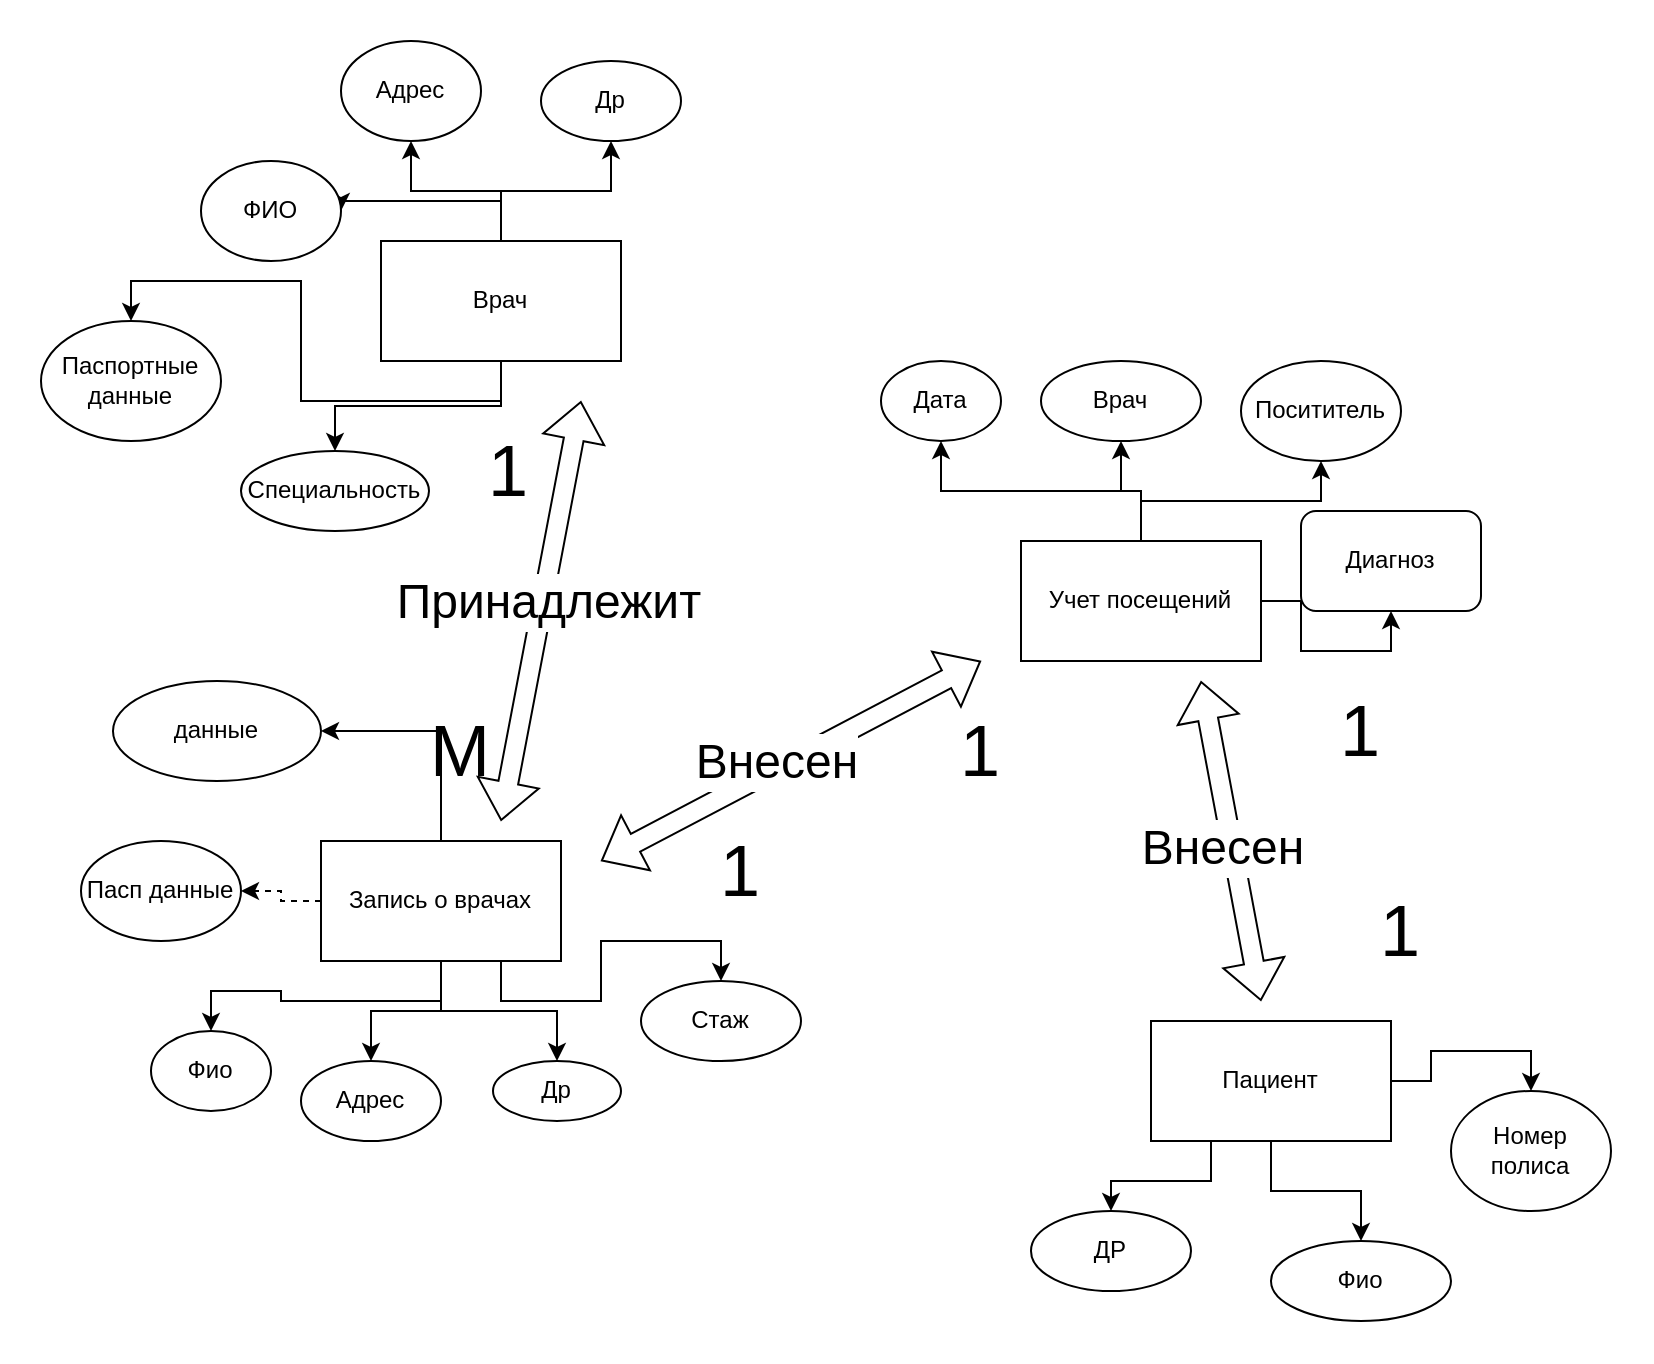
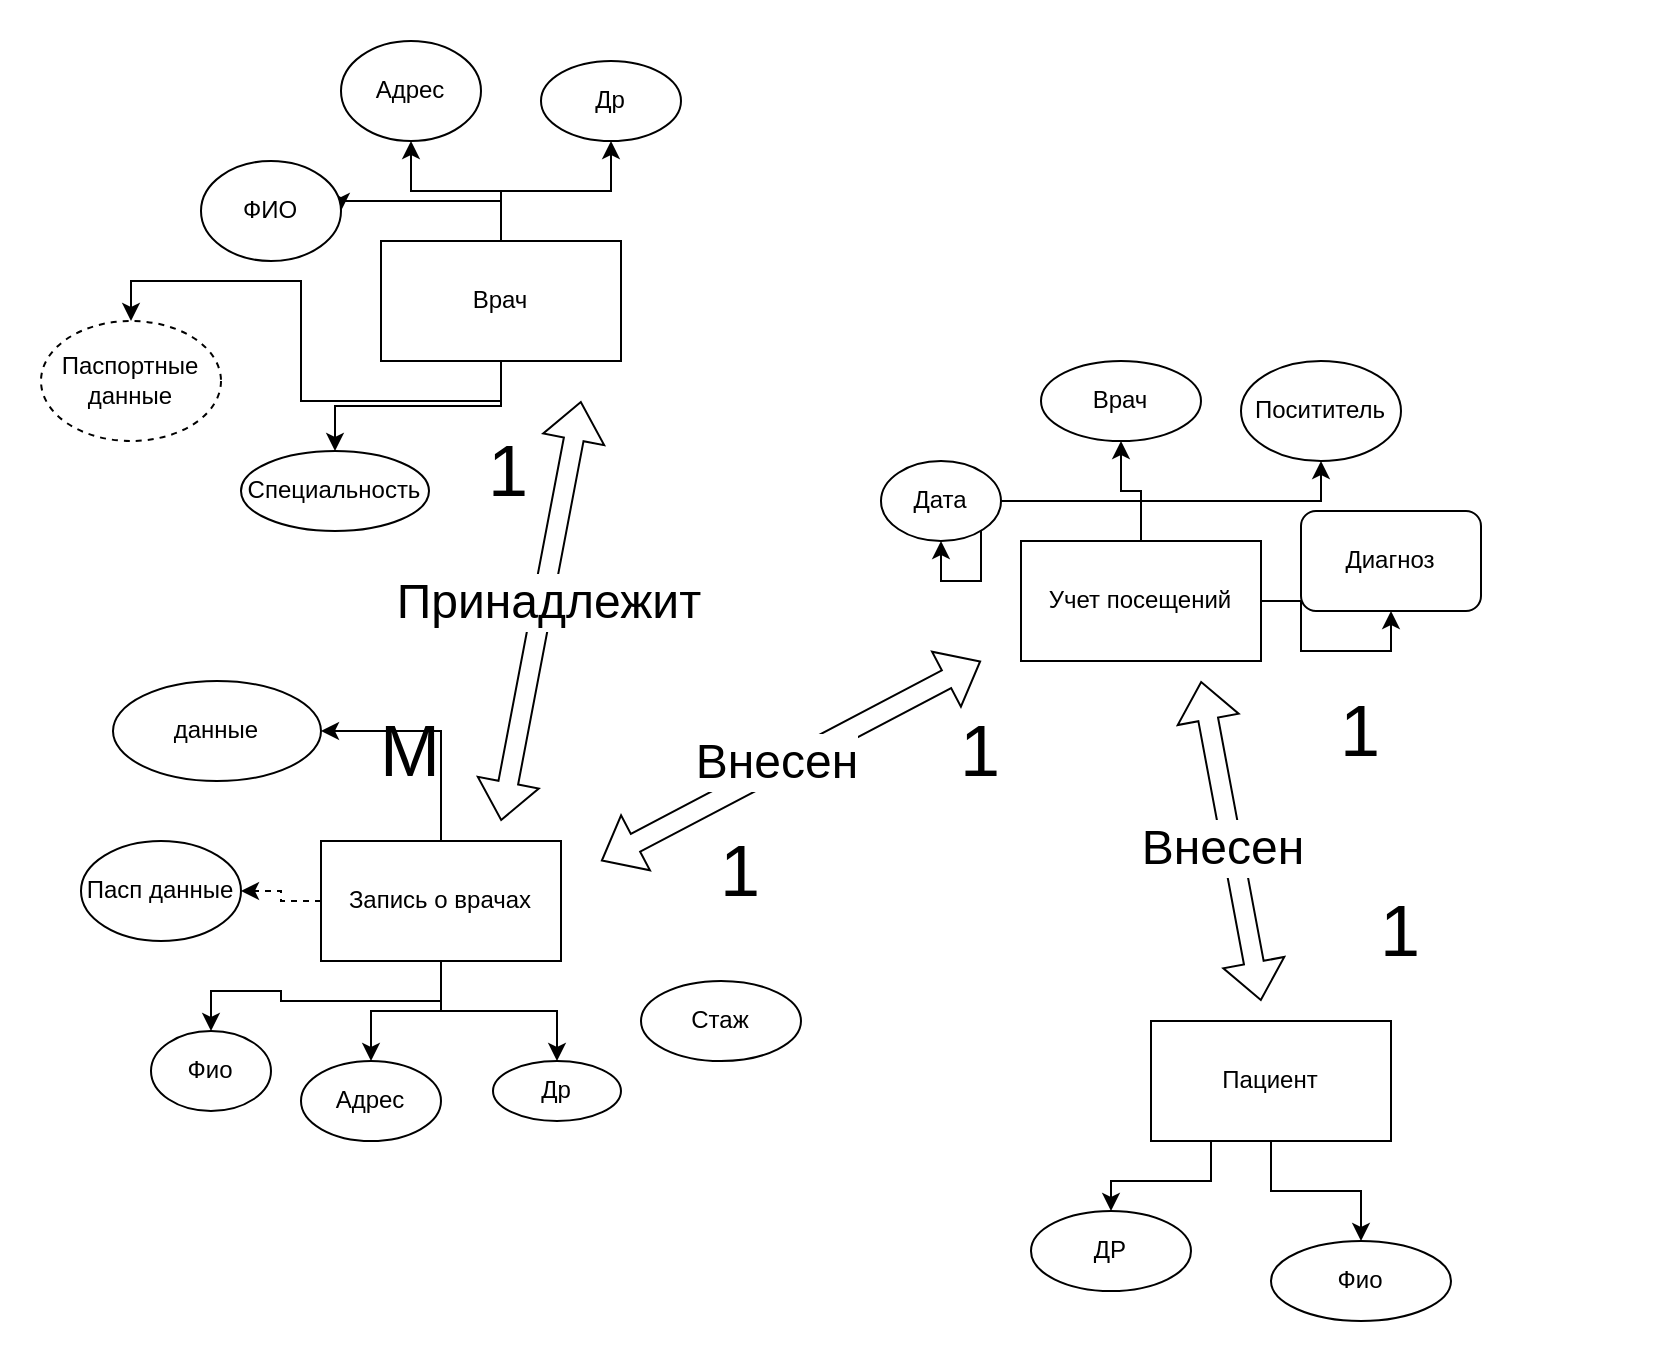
(131, 381) -> (131, 381)
(941, 401) -> (941, 501)
(461, 751) -> (411, 751)
(601, 968) -> none
(1459, 1051) -> none
(1531, 1151) -> none
